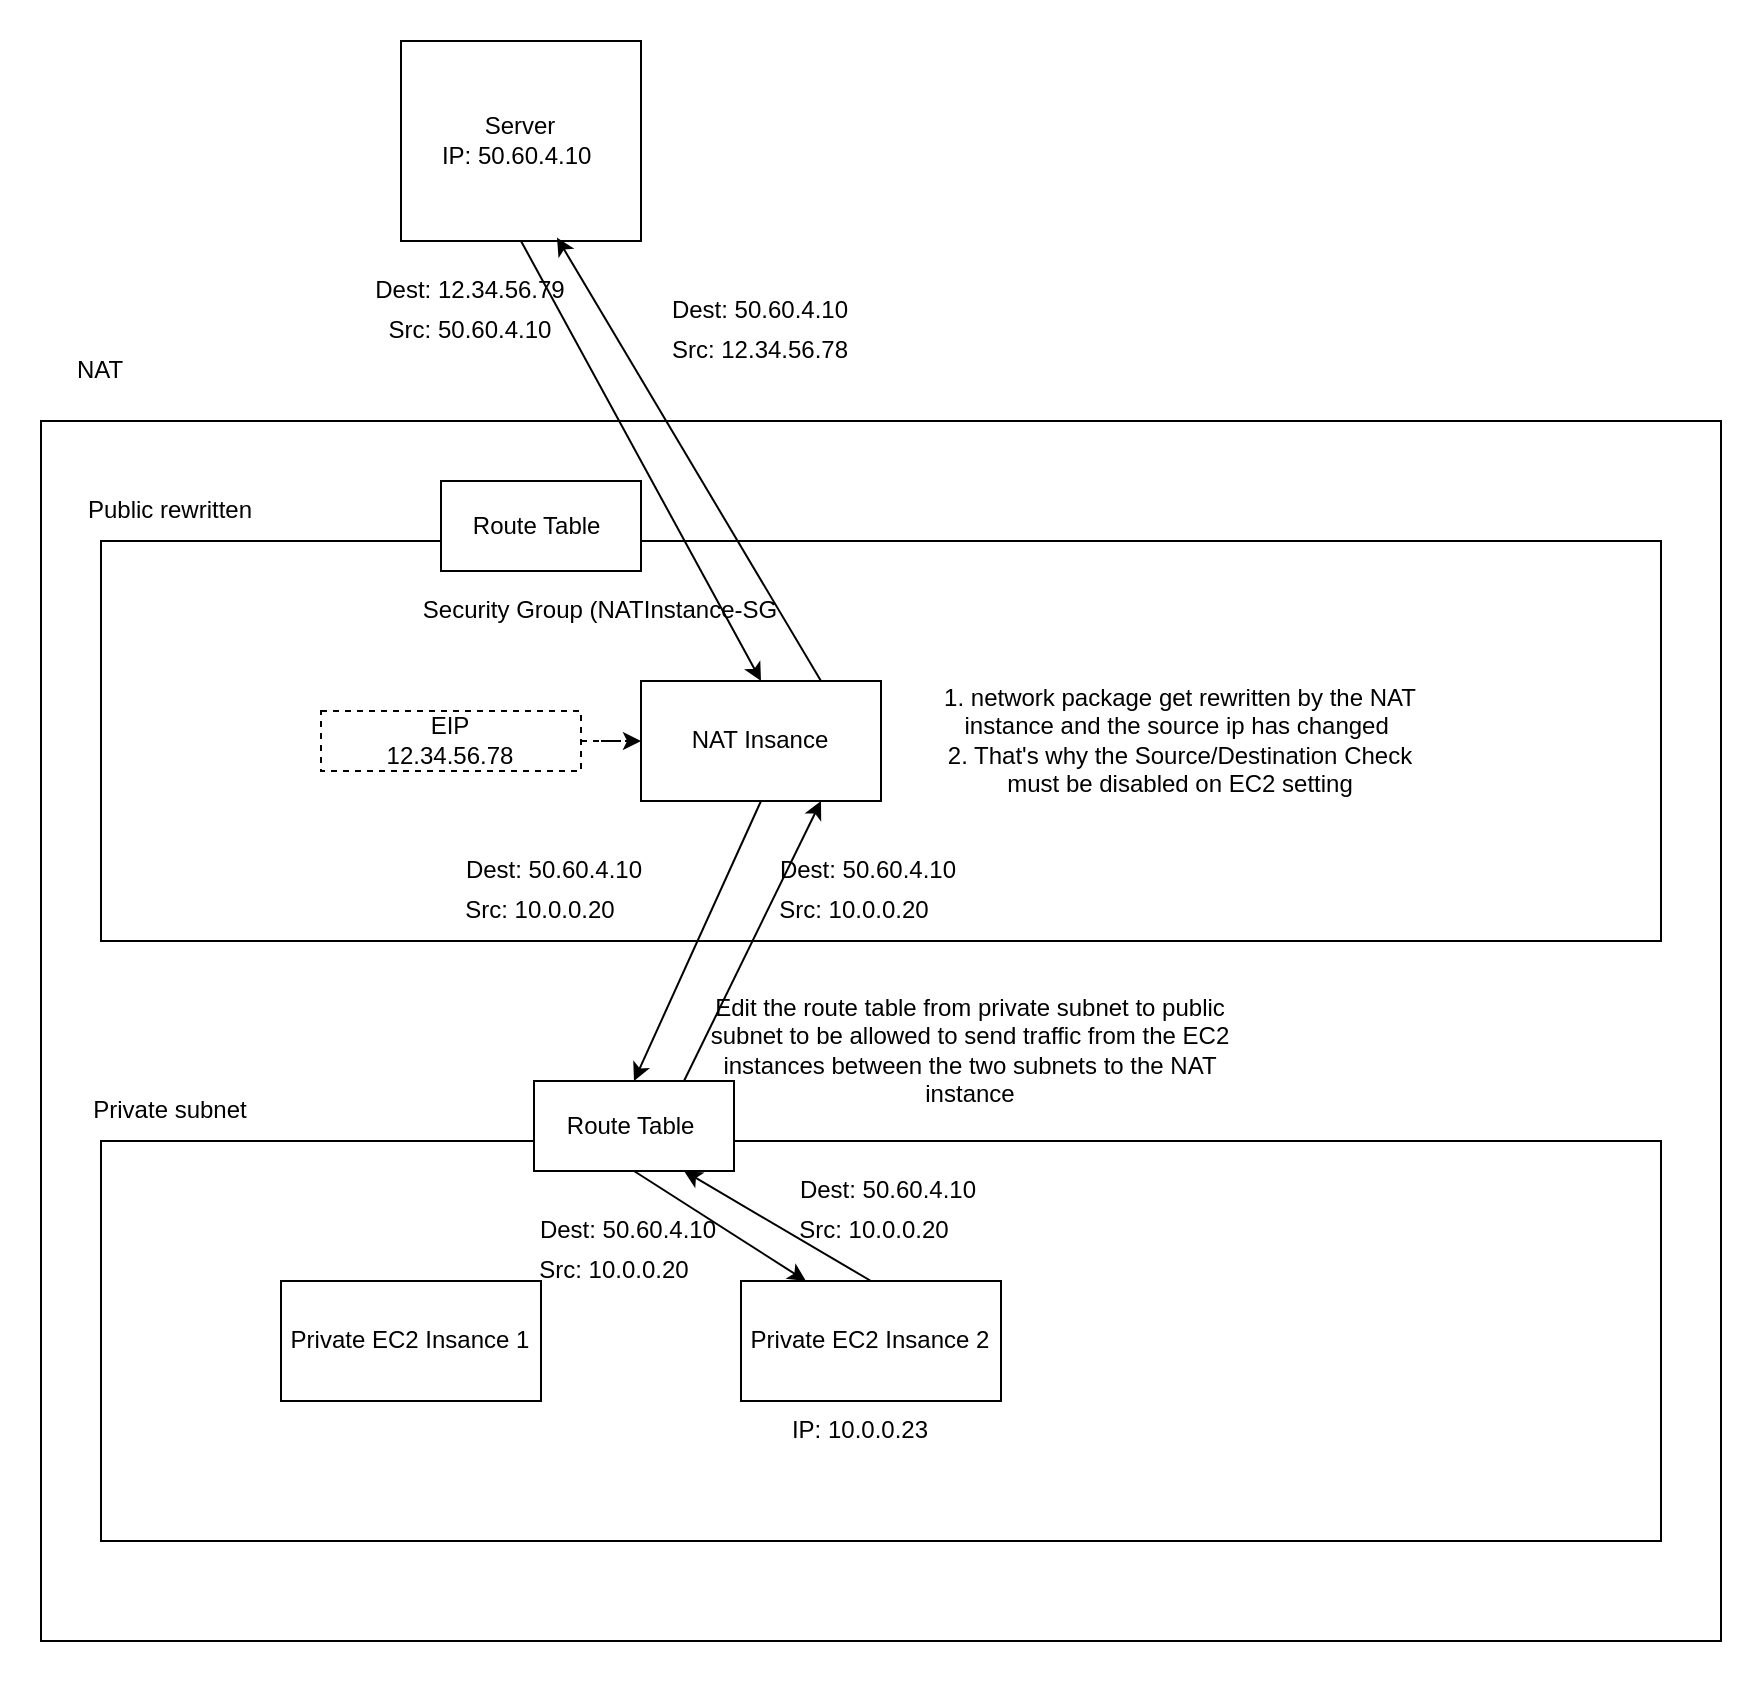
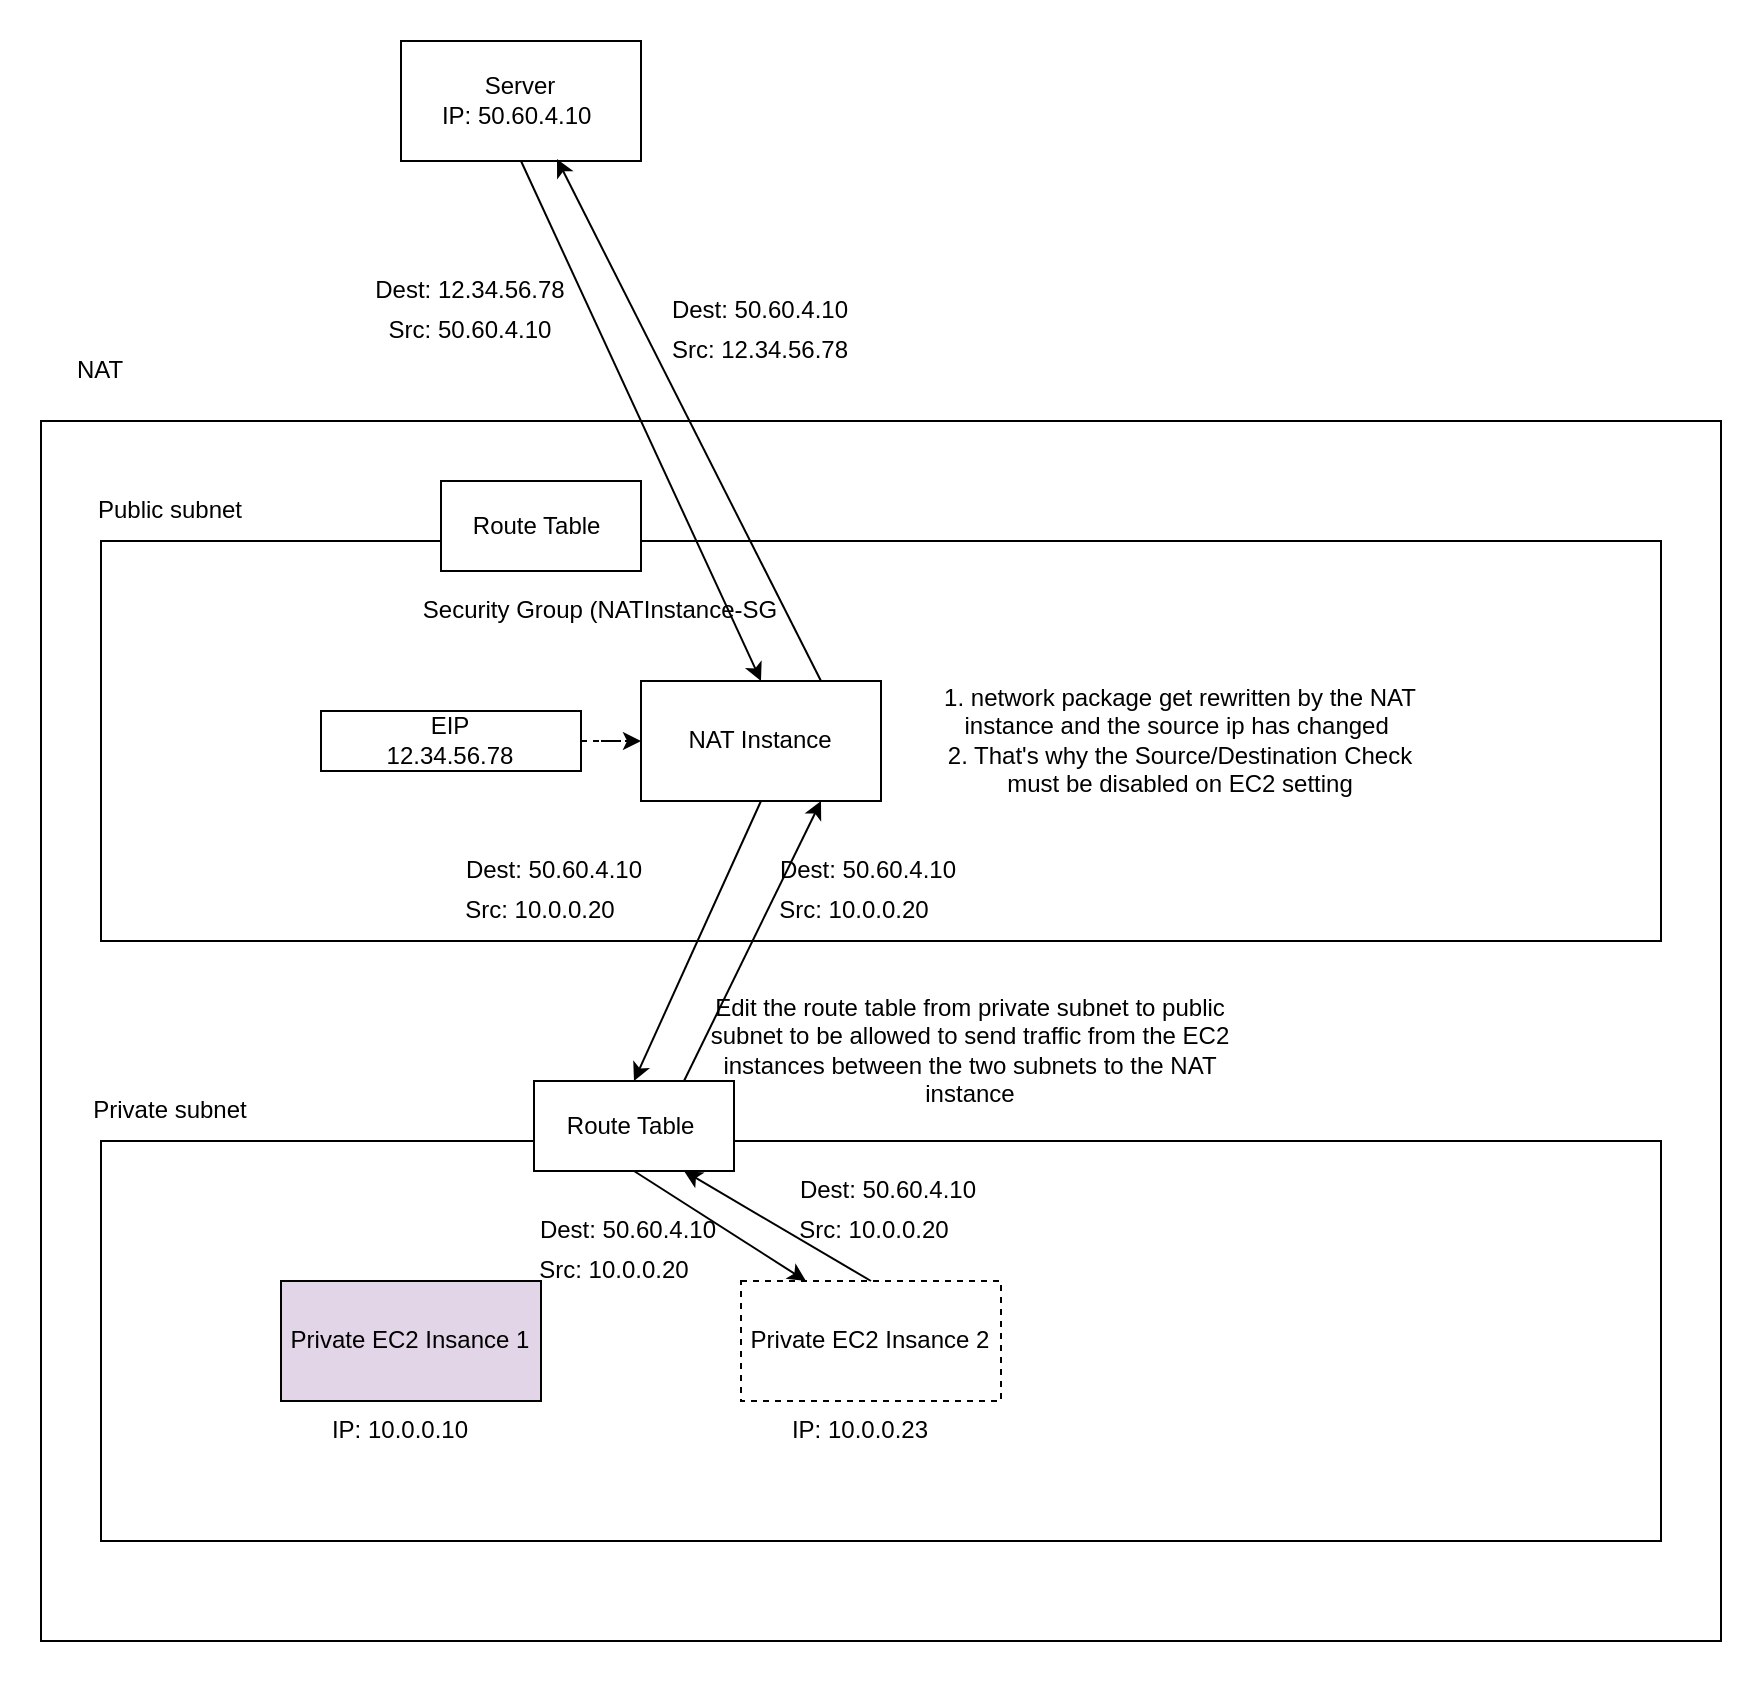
(521, 141) -> (521, 101)
(471, 291) -> (471, 291)
(171, 511) -> (171, 511)
(451, 741) -> (451, 741)
(761, 741) -> (761, 741)
(411, 1341) -> (411, 1341)
(871, 1341) -> (871, 1341)
none -> (401, 1431)
